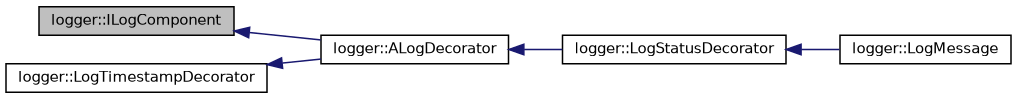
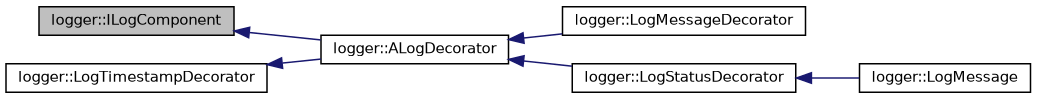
none -> (684, 21)
